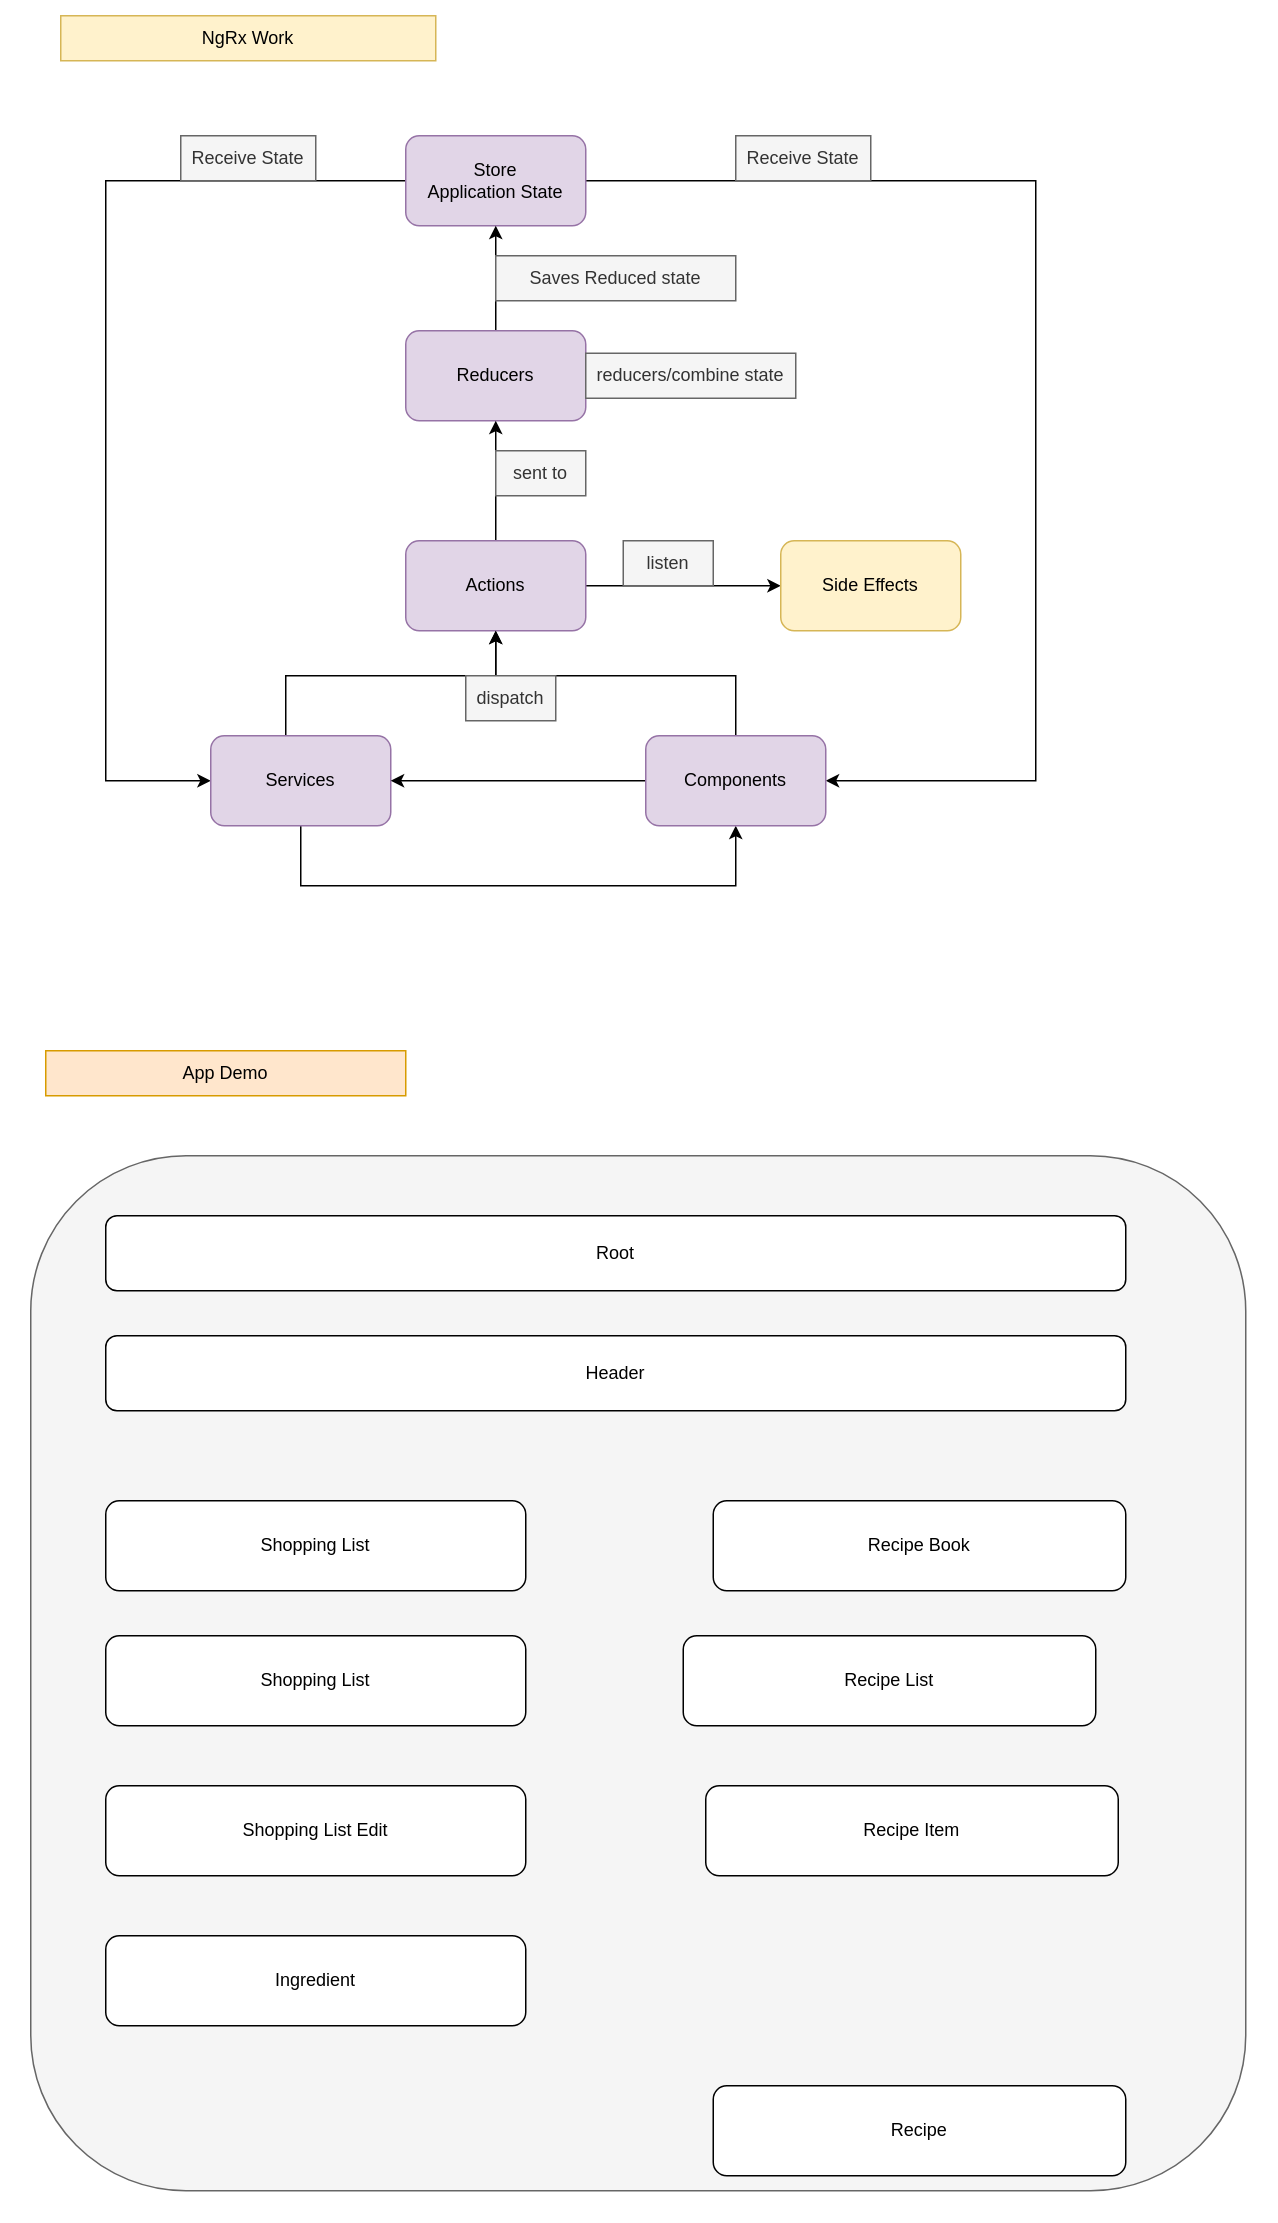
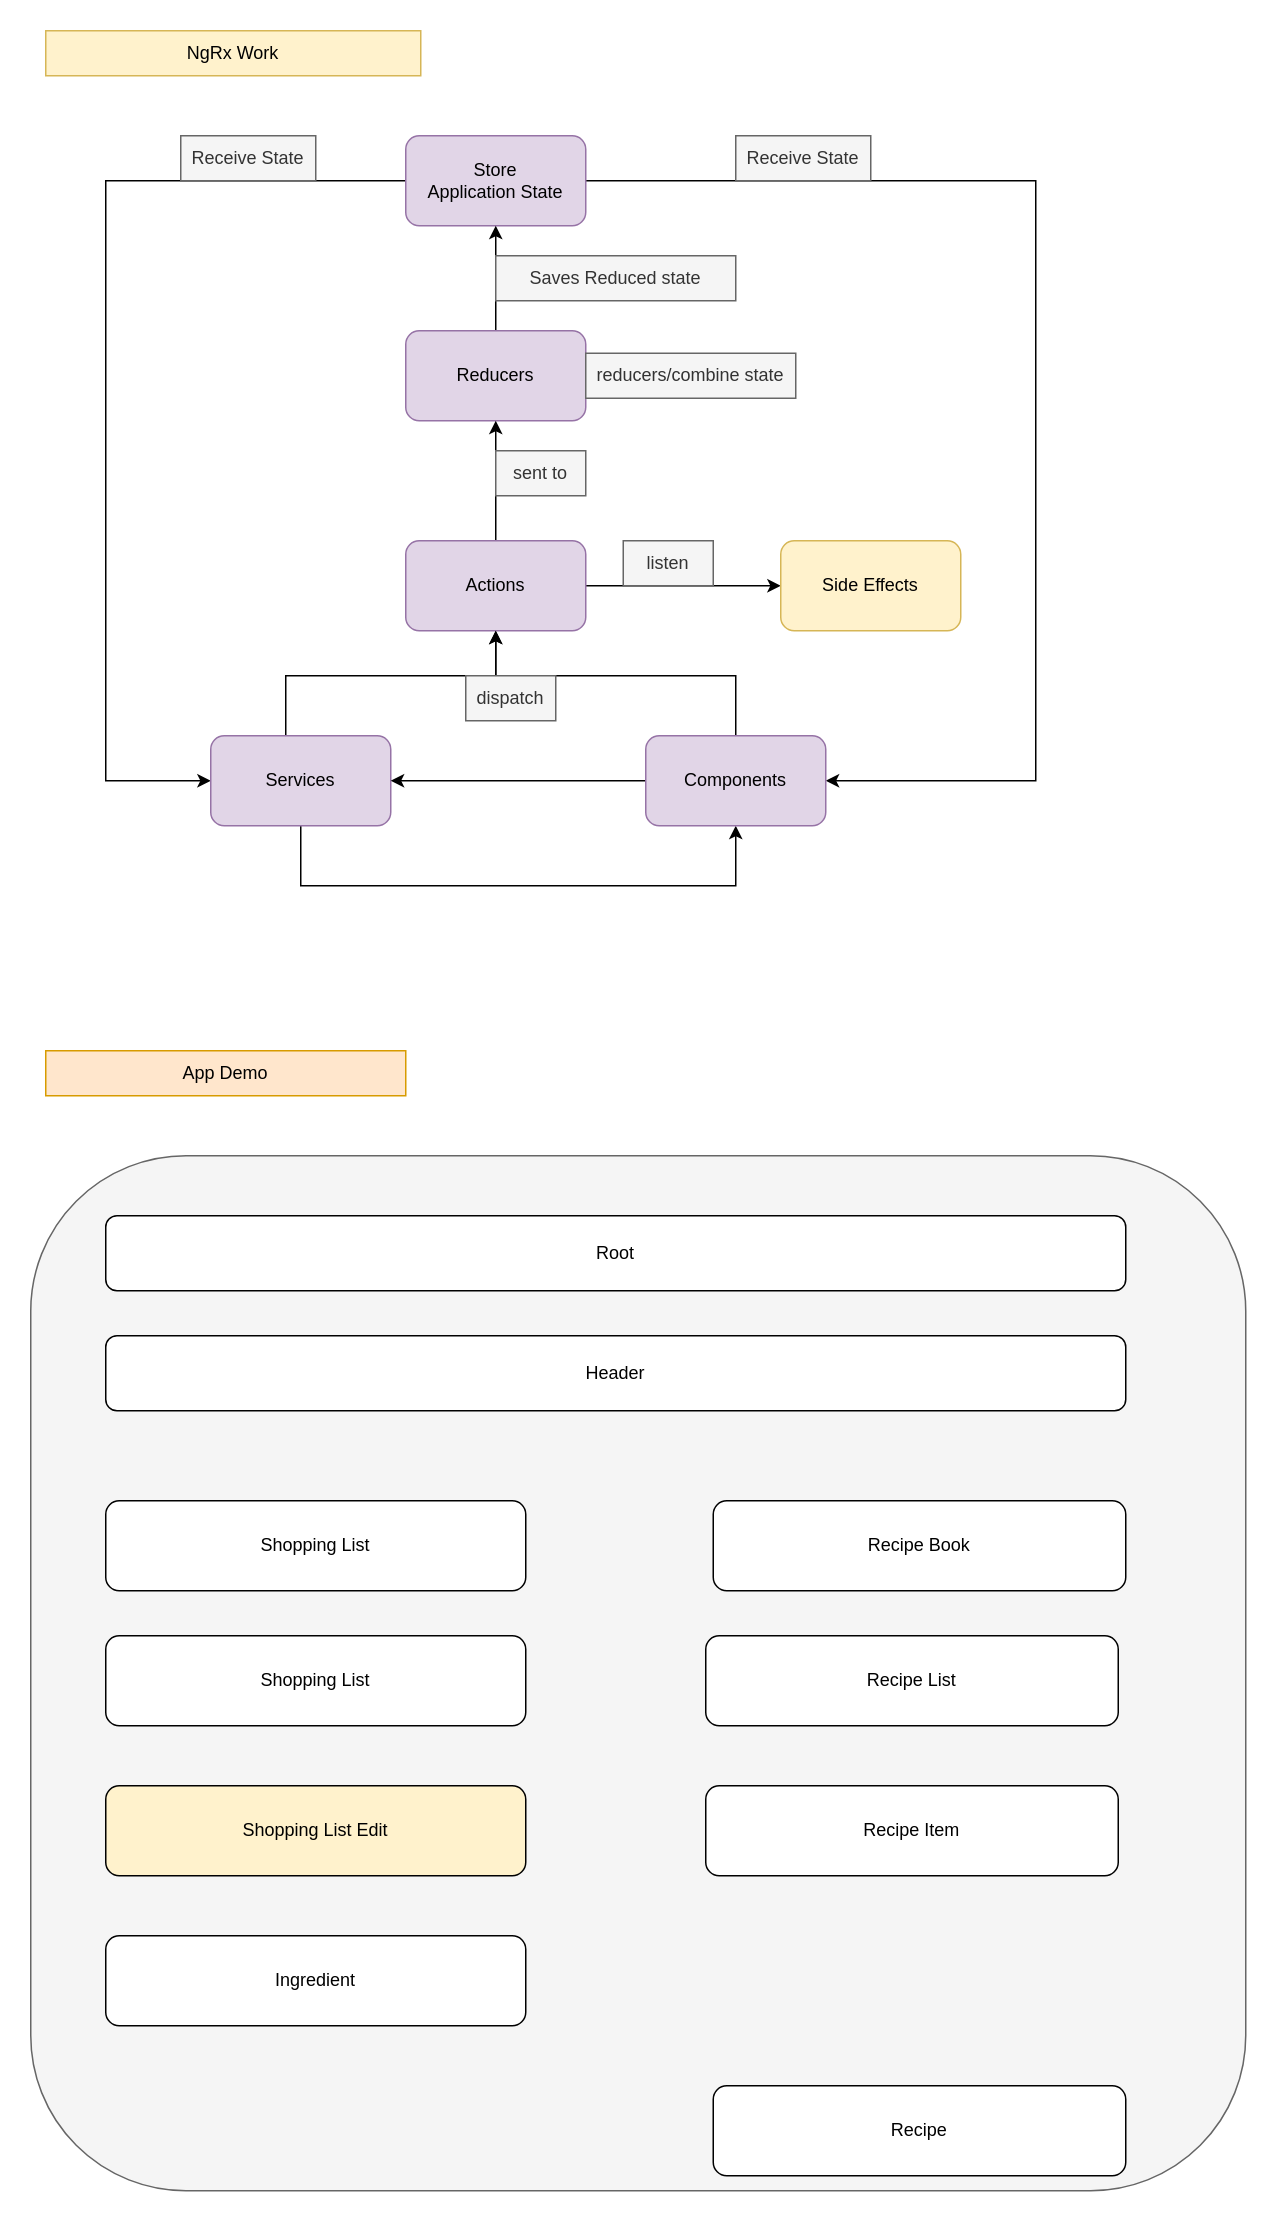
(248, 38) -> (233, 53)
(890, 1681) -> (912, 1681)
(316, 1831) -> (316, 1831)
